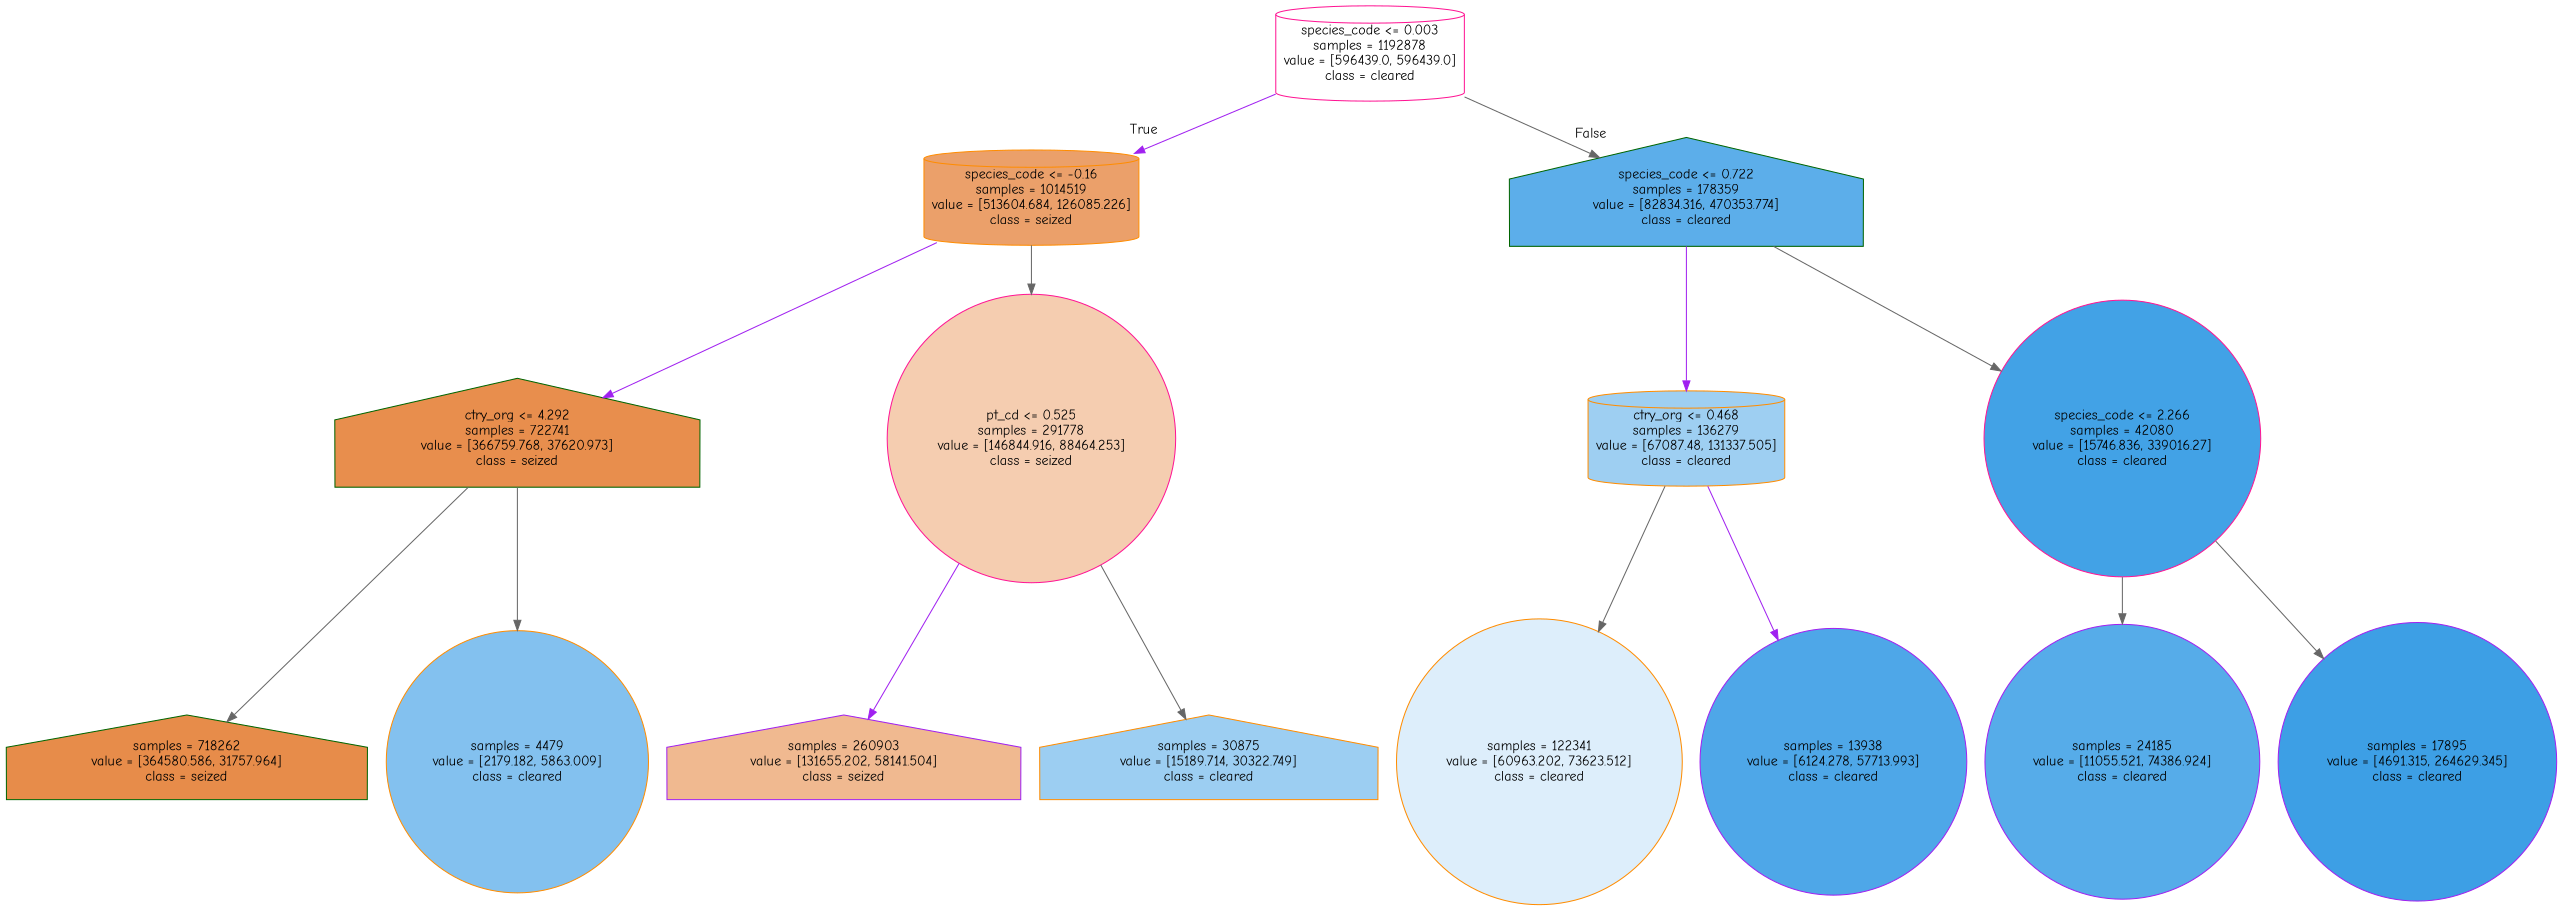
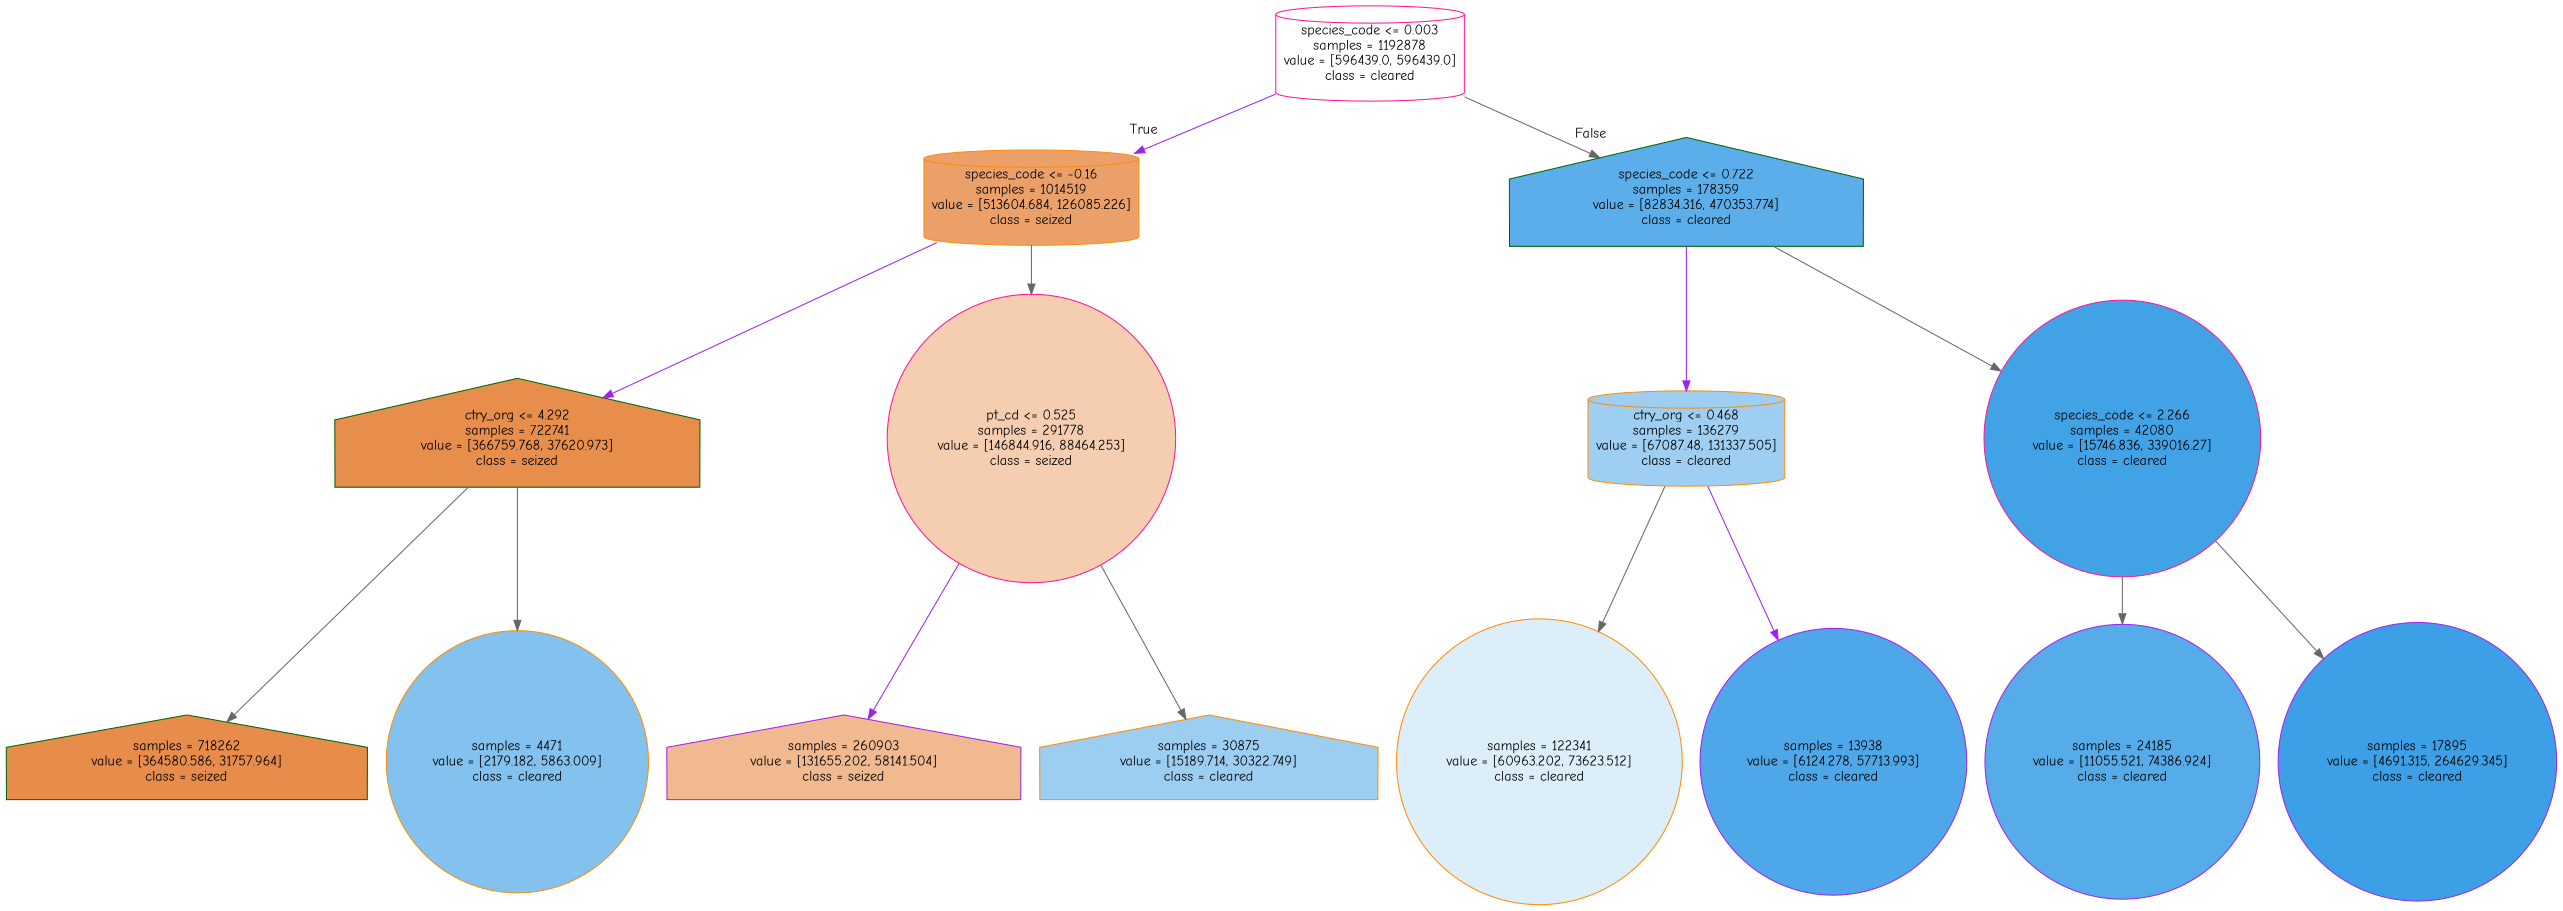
(517, 762) -> (517, 762)
